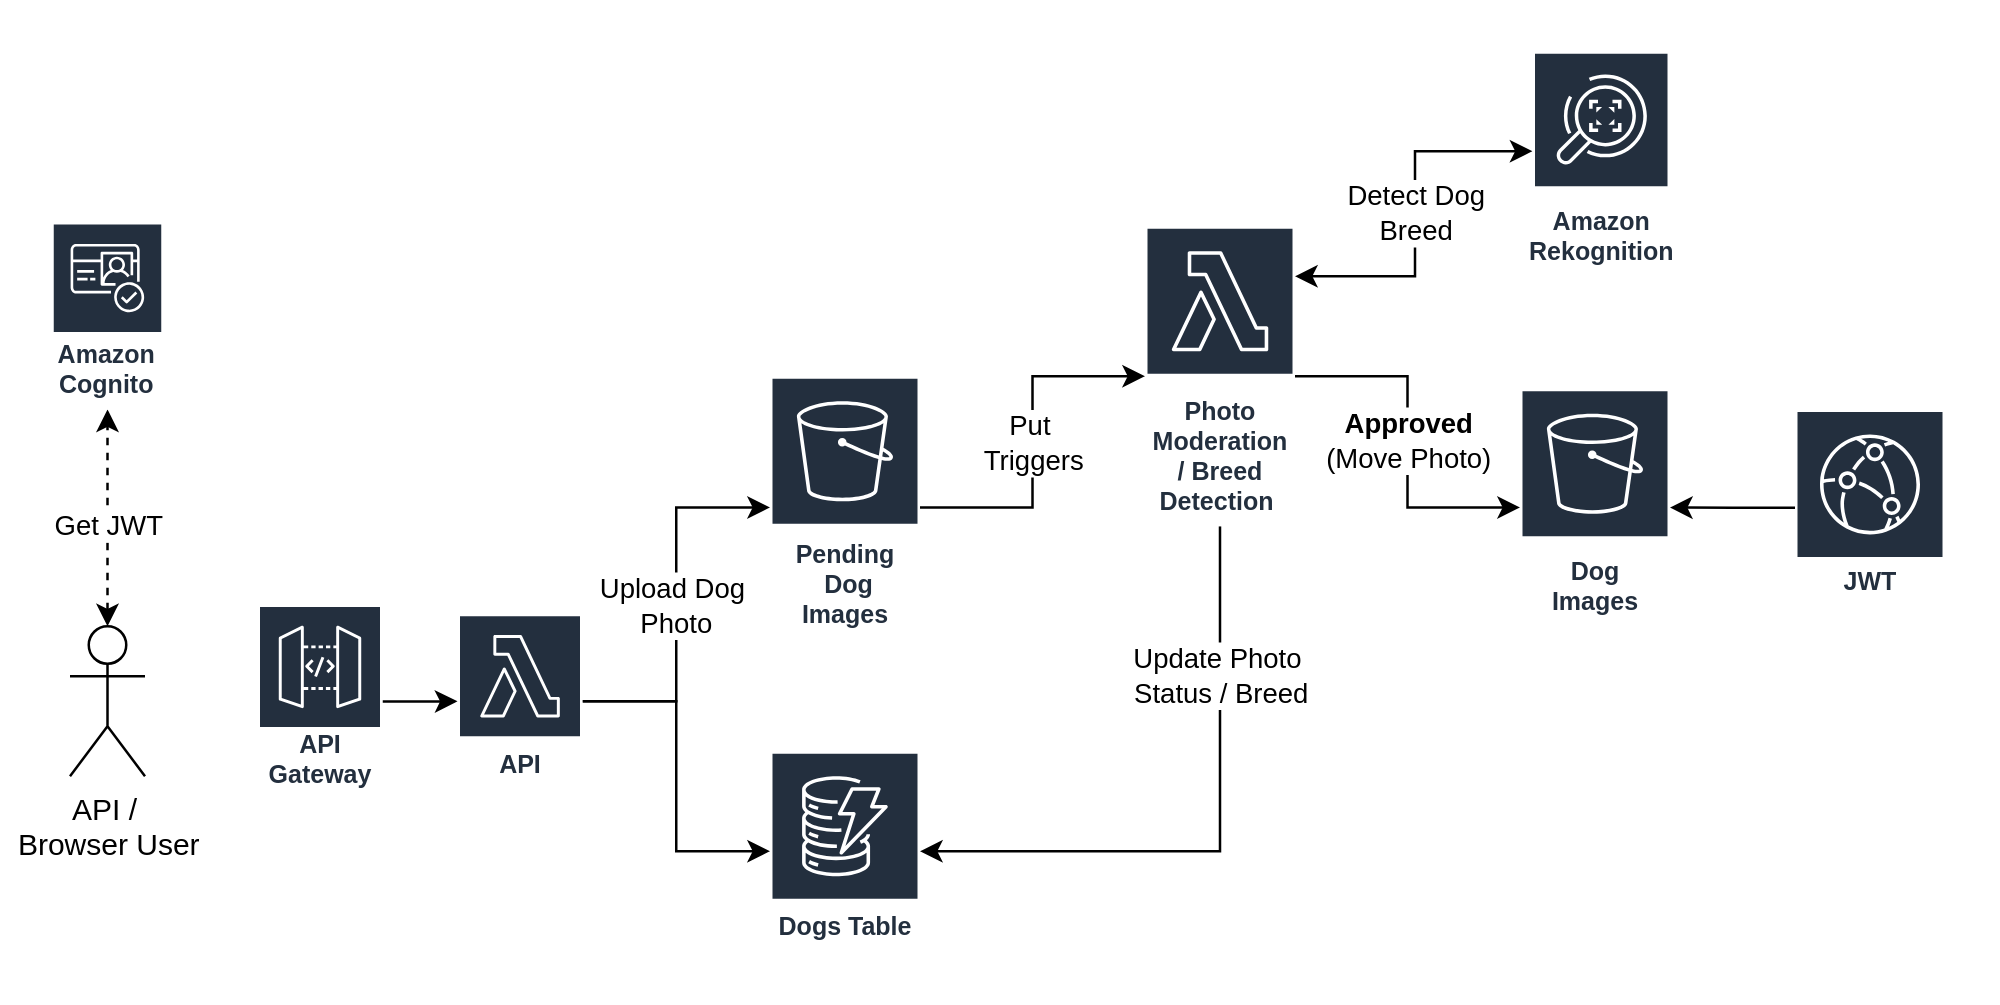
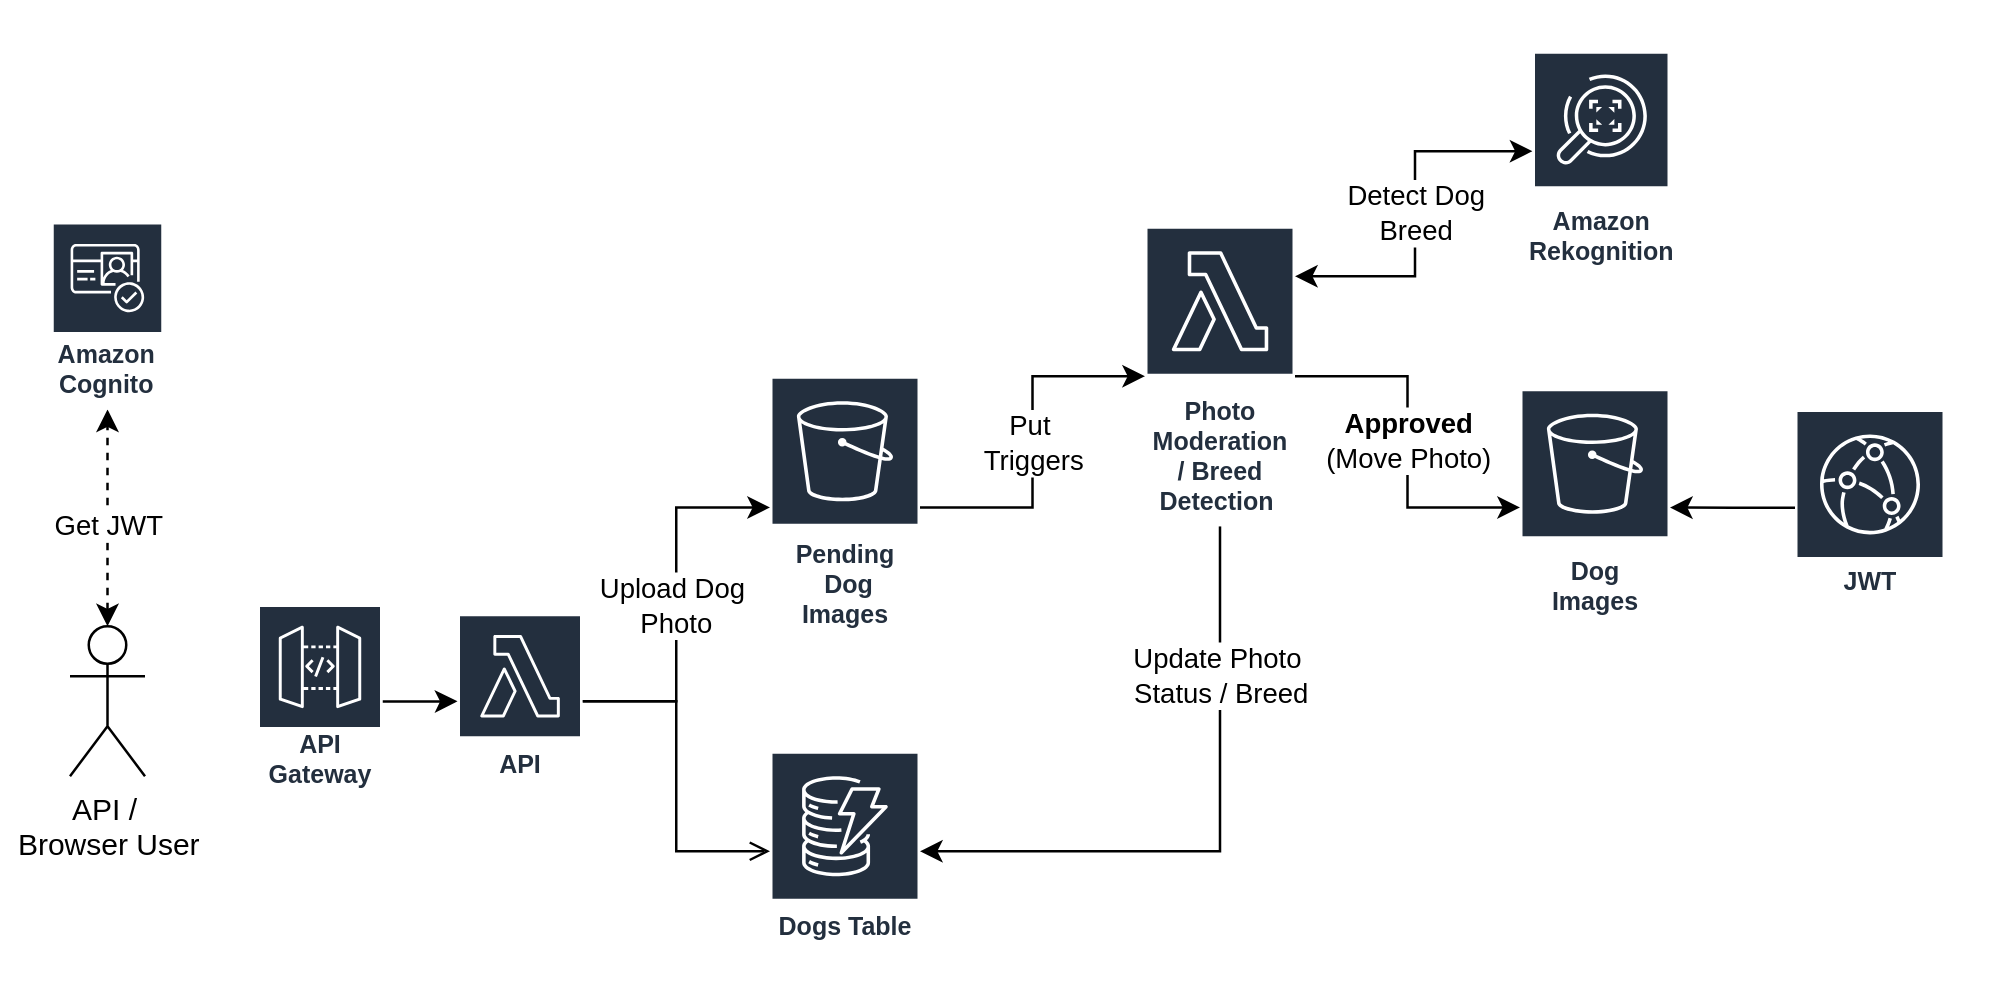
(752, 851) -> (756, 851)
